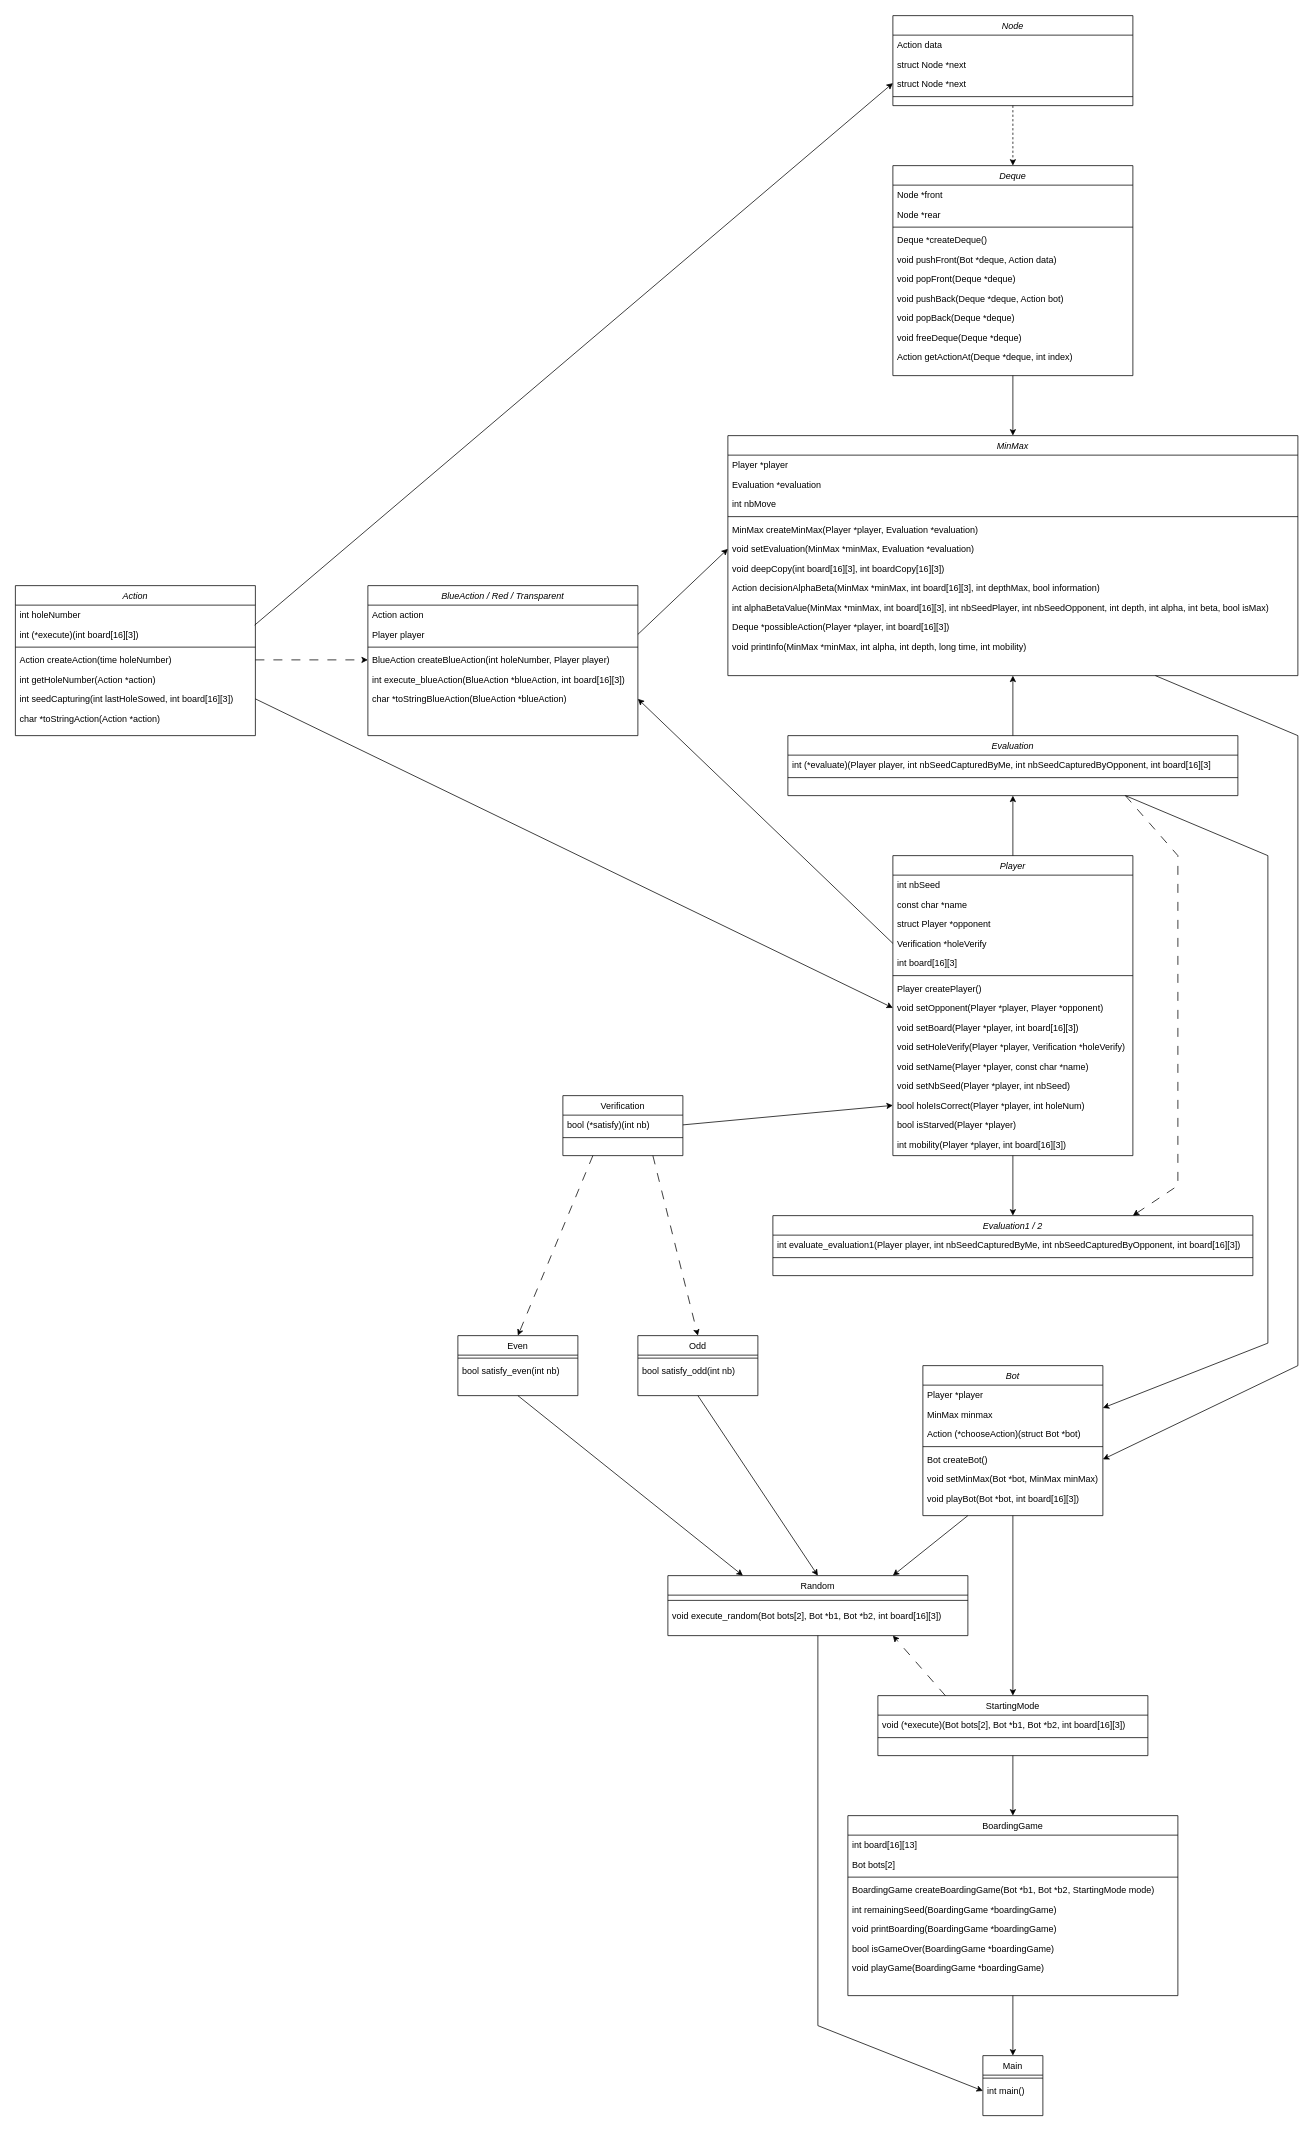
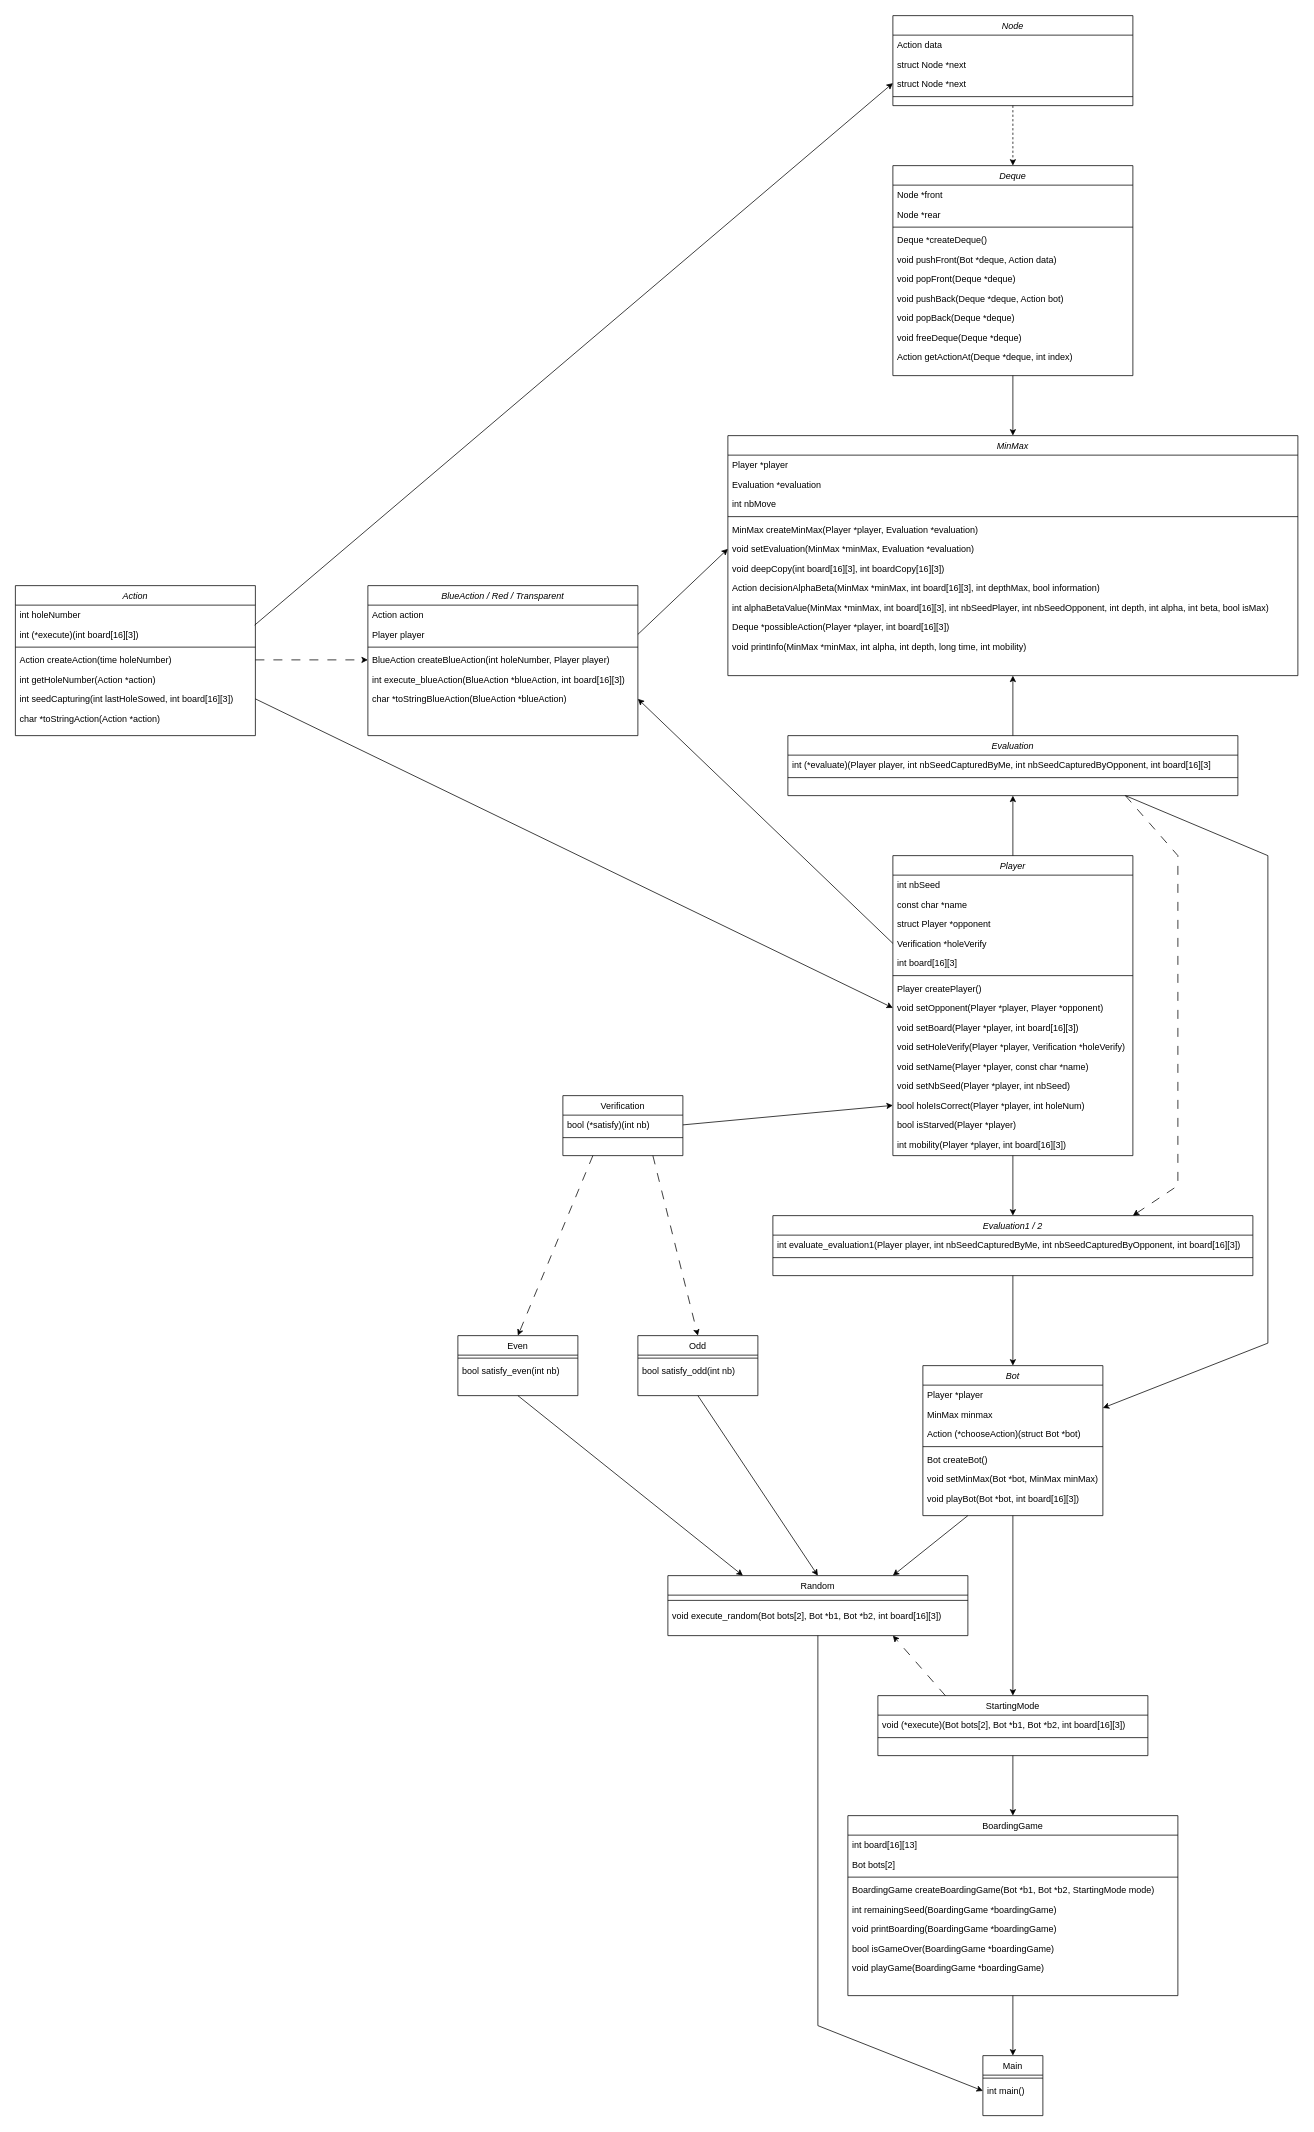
none -> (1013, 1359)
(1204, 1411) -> none
